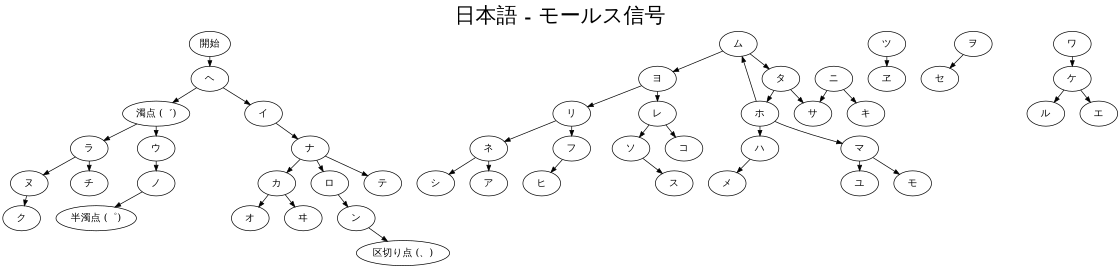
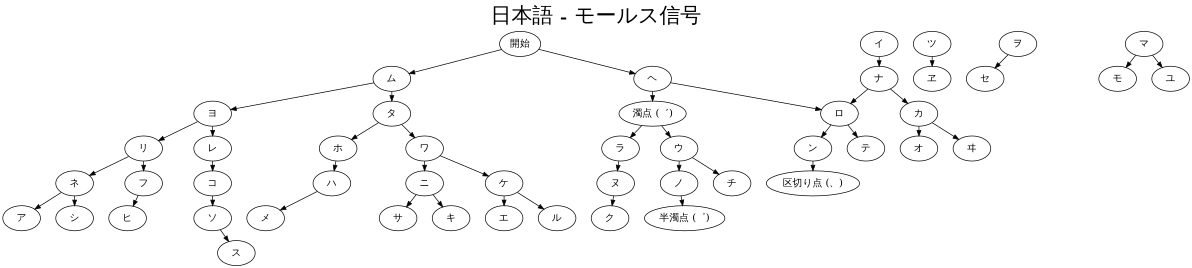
(750, 82) -> (458, 61)
(795, 94) -> (406, 129)
(234, 95) -> (743, 96)
(646, 129) -> (213, 198)
(806, 133) -> none
(89, 163) -> (703, 165)
none -> (425, 163)
(344, 165) -> (851, 129)
